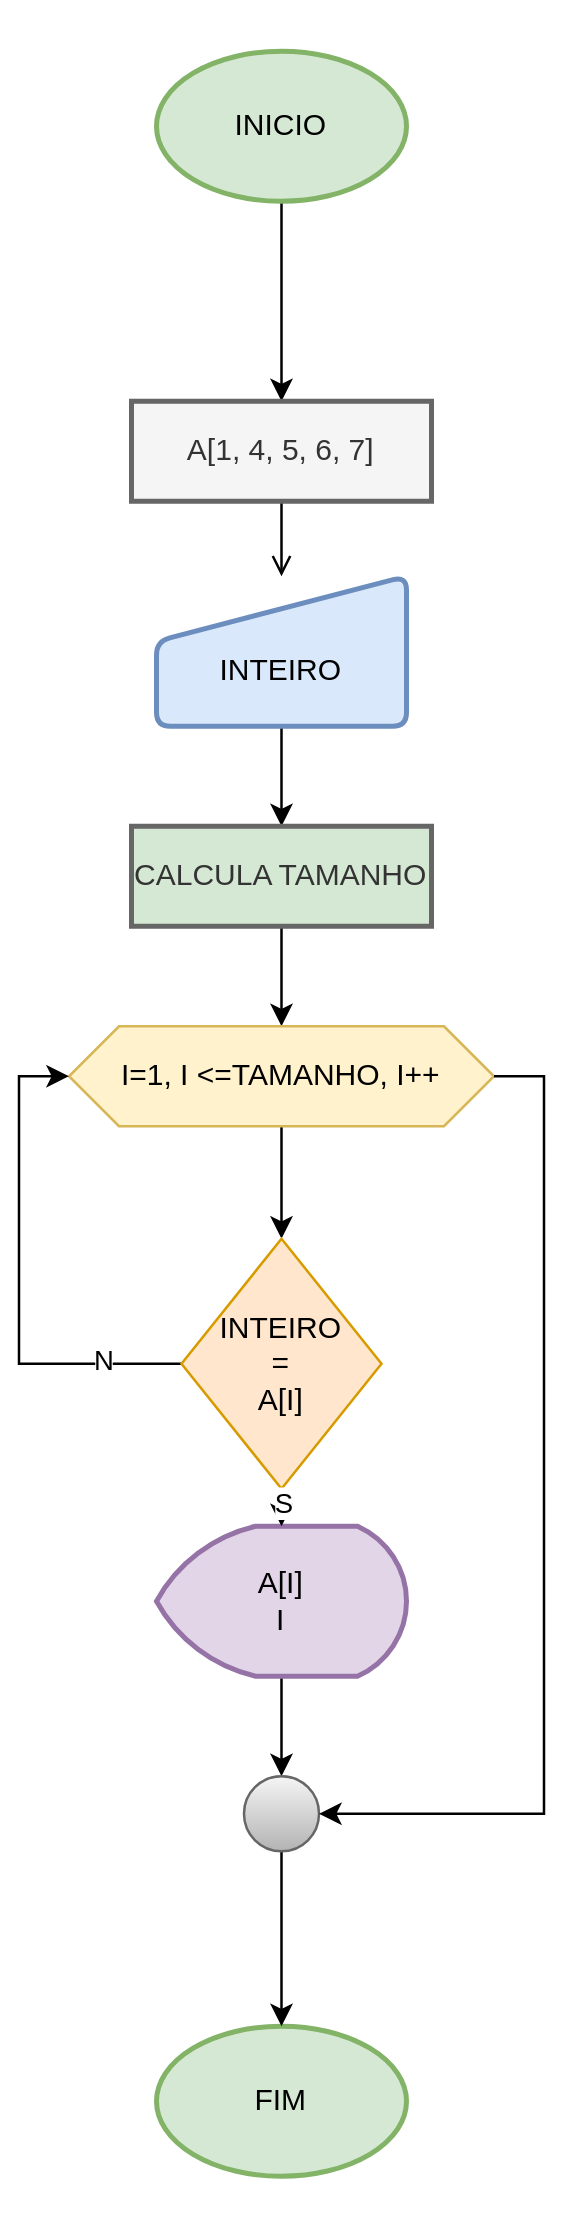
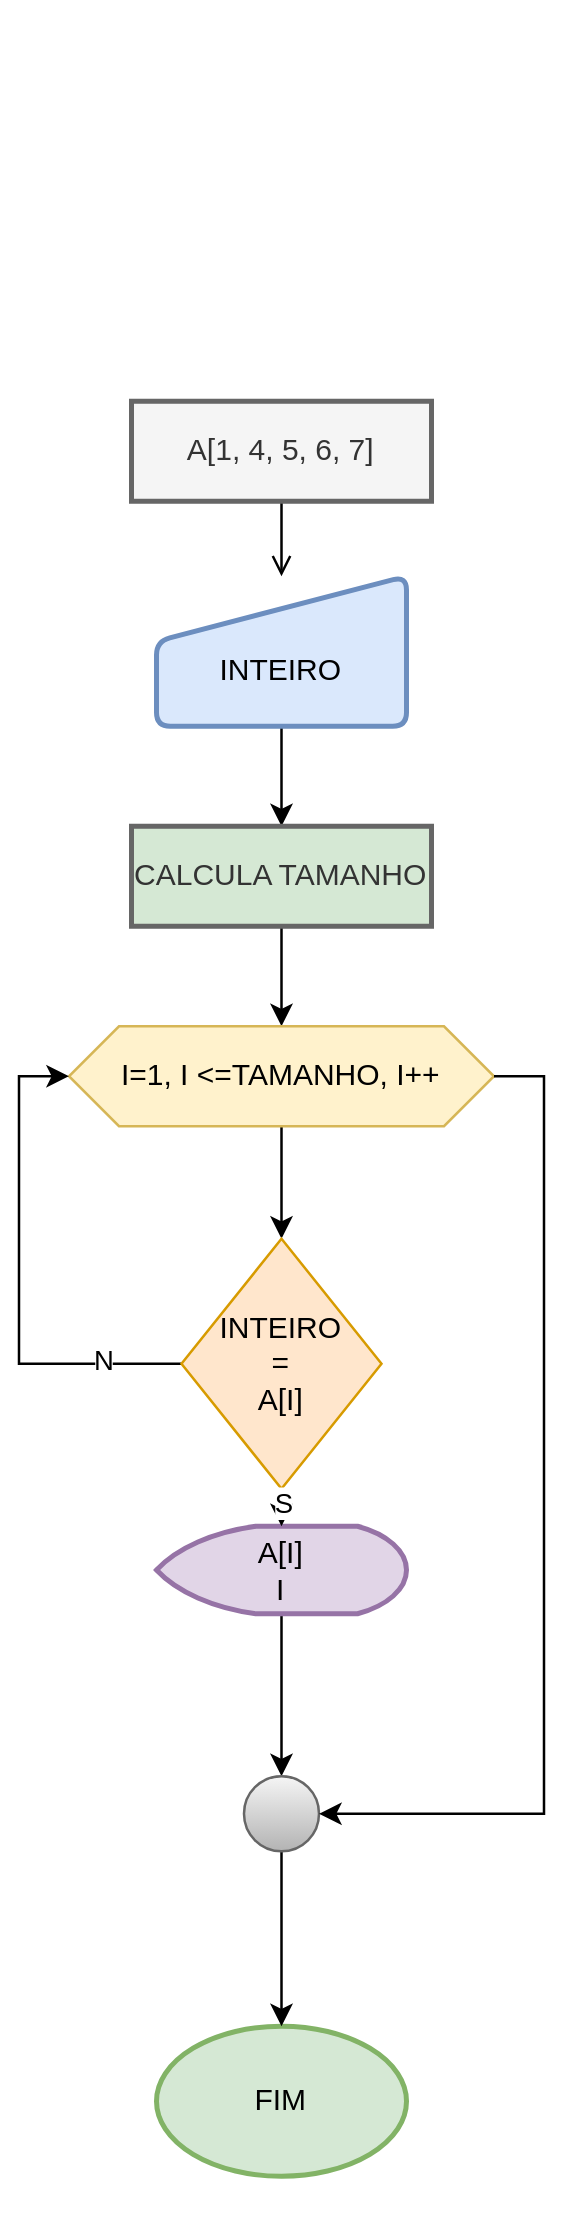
(281, 126) -> none
(281, 293) -> none
(281, 1601) -> (281, 1570)
